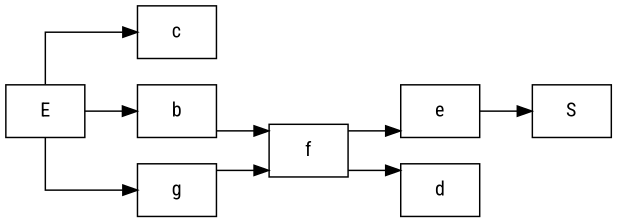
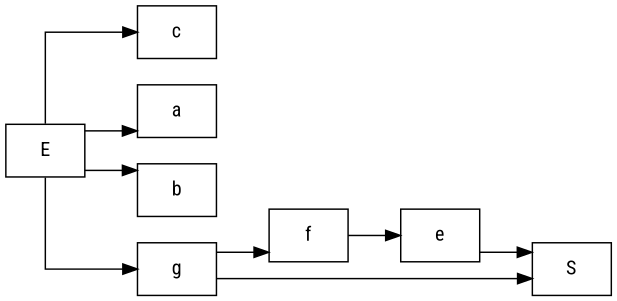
none -> (177, 111)
(235, 131) -> none
(440, 190) -> none
none -> (367, 279)
